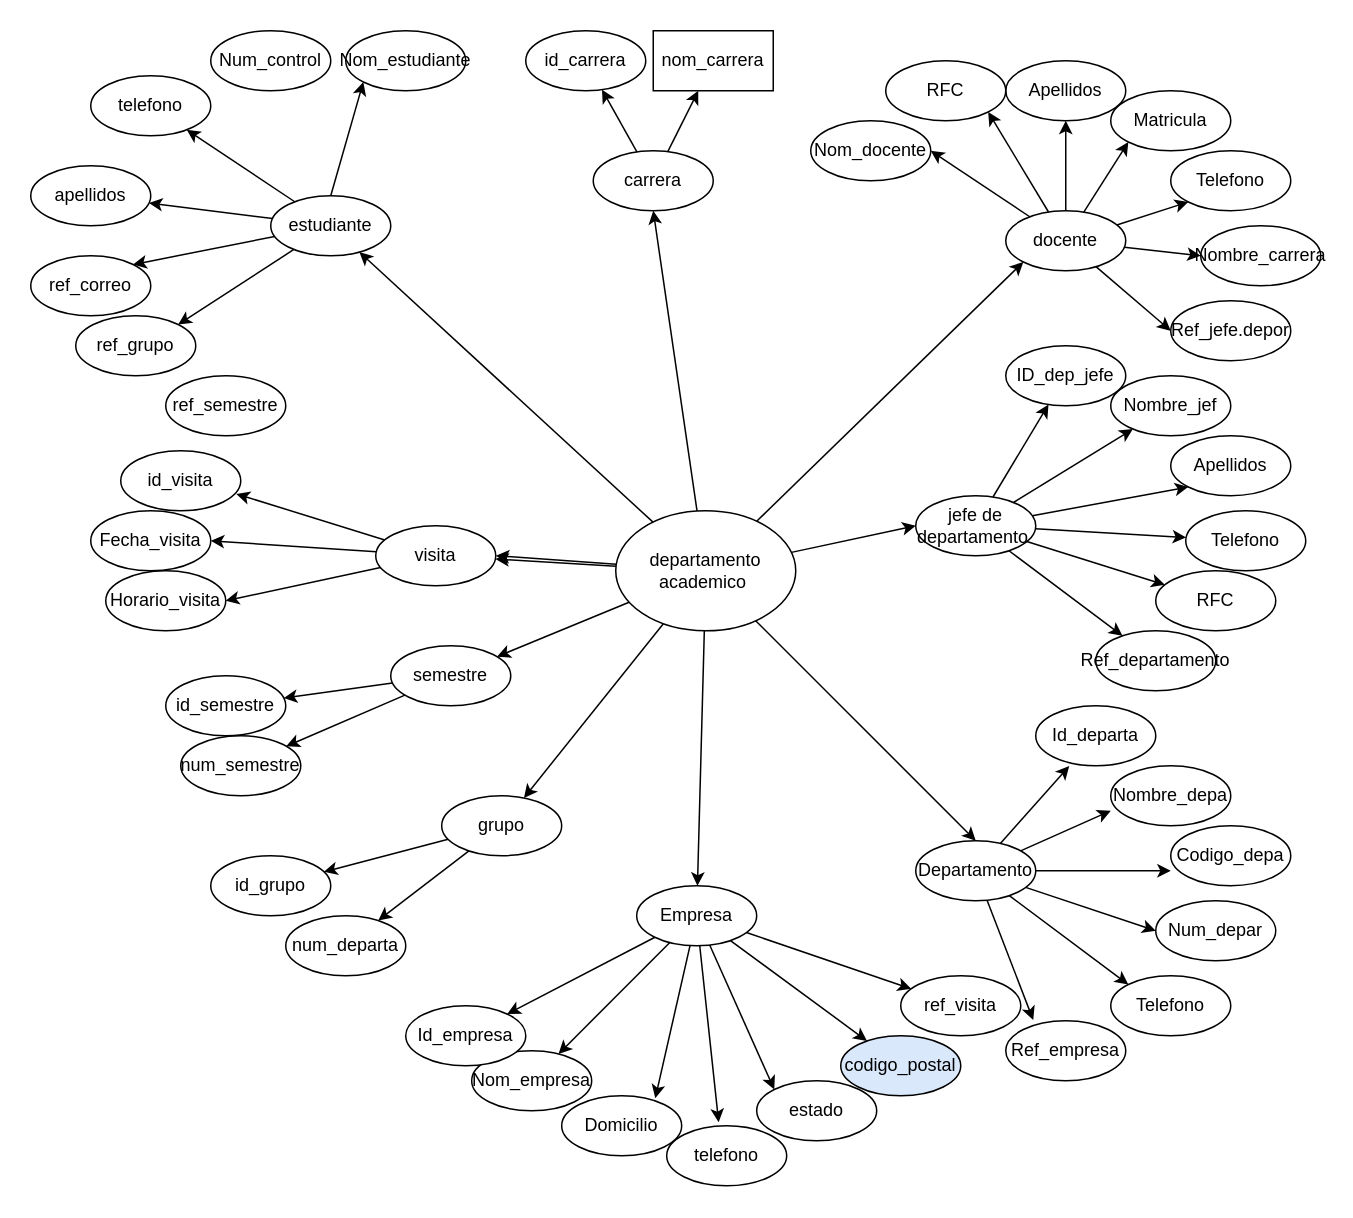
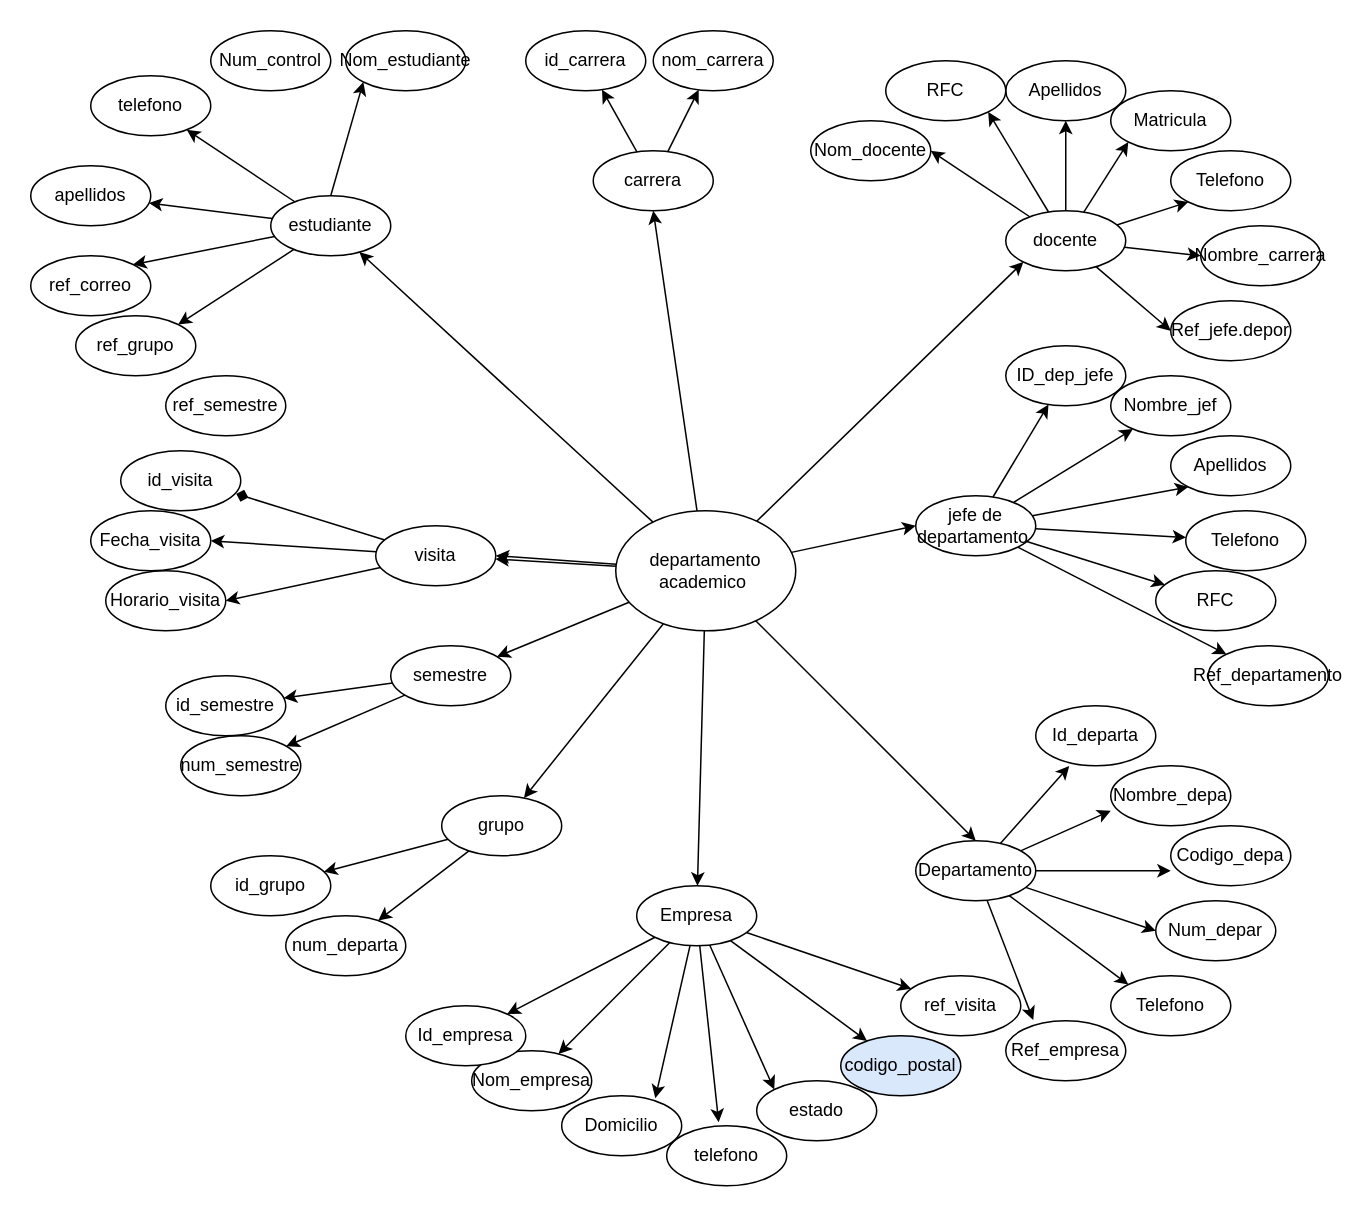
(713, 61) -> (713, 61)
(247, 497) -> (248, 498)
(1156, 661) -> (1268, 676)
